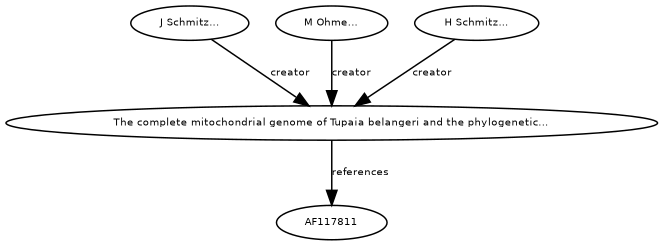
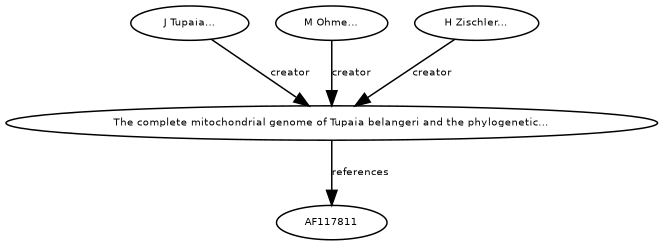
(190, 23) -> (190, 23)
(477, 23) -> (477, 23)
